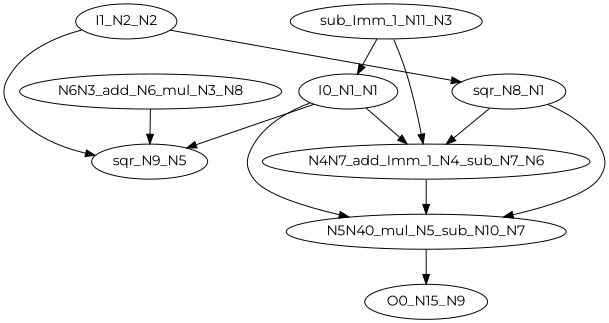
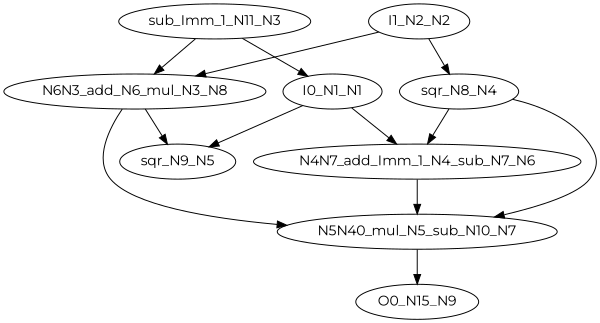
(410, 86) -> (179, 53)
(509, 92) -> (459, 92)
(4, 93) -> (292, 53)
(250, 173) -> (154, 203)
